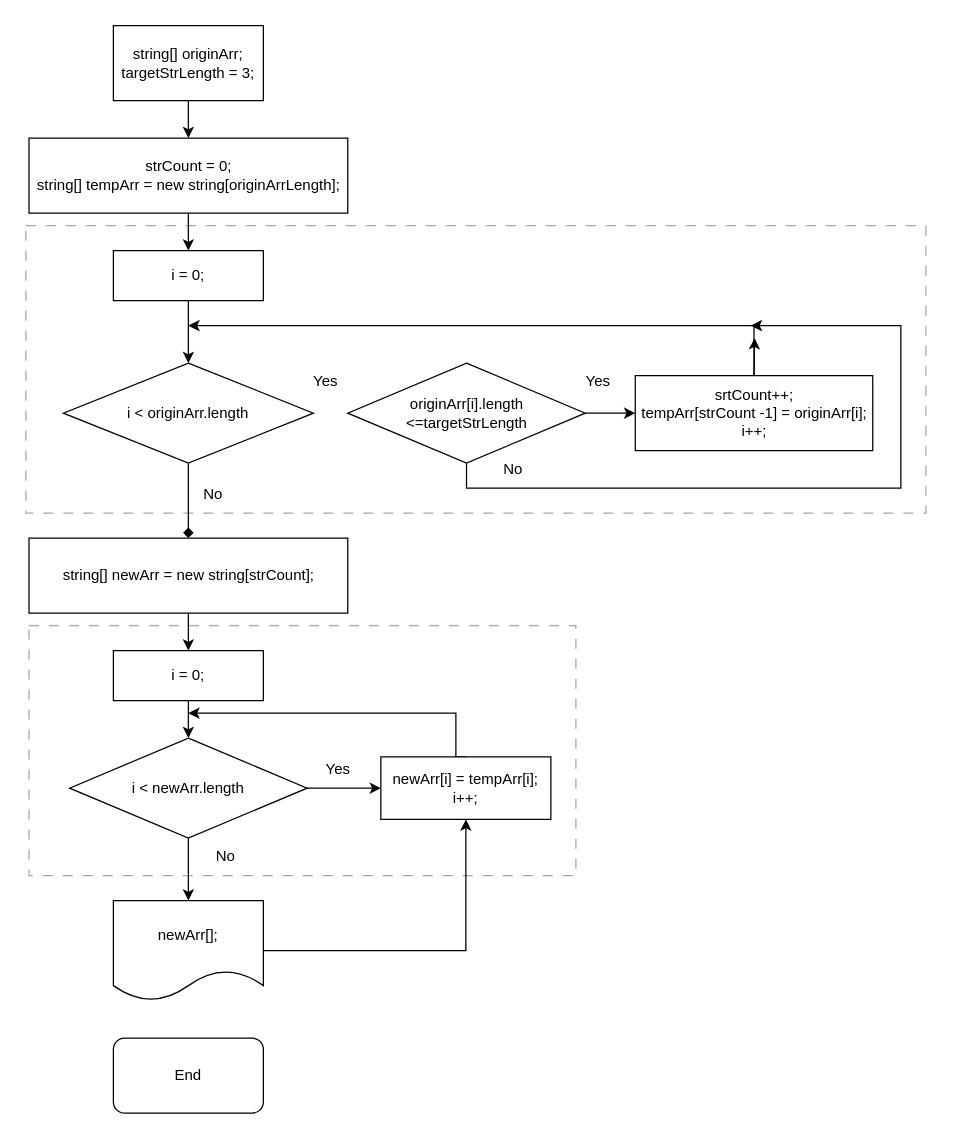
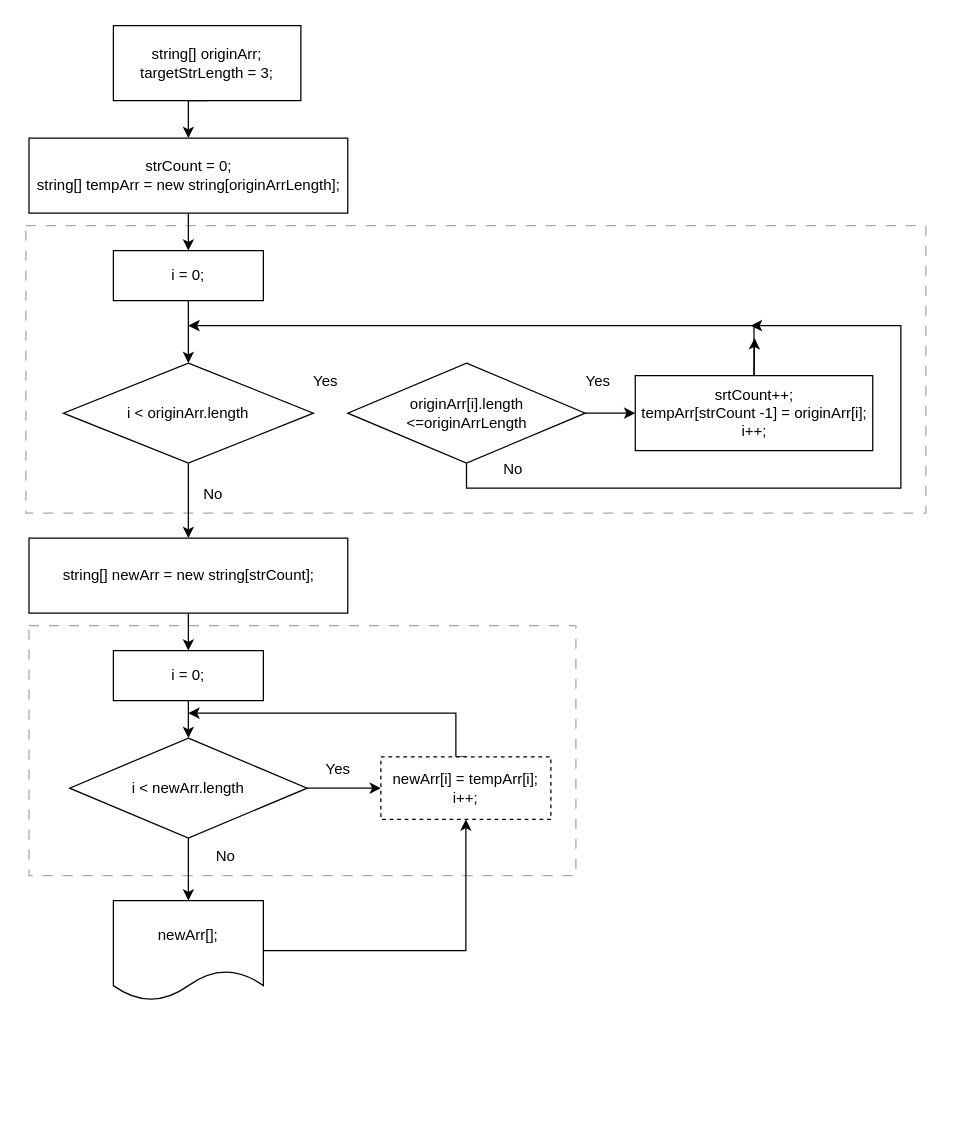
(188, 63) -> (207, 63)
(467, 413) -> (467, 413)
(188, 527) -> (188, 528)
(466, 788) -> (466, 788)
(188, 1076) -> none
